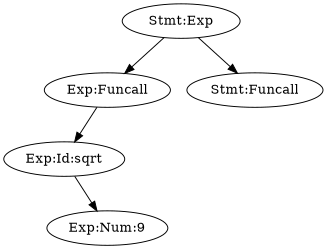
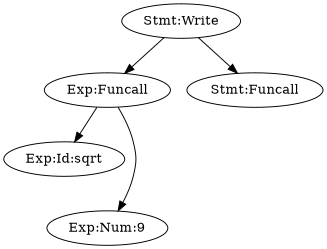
(181, 21) -> (181, 21)
(83, 190) -> (136, 154)
